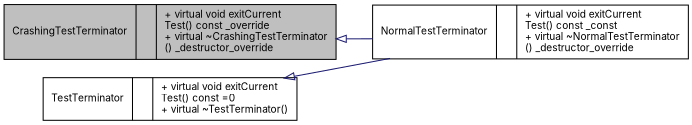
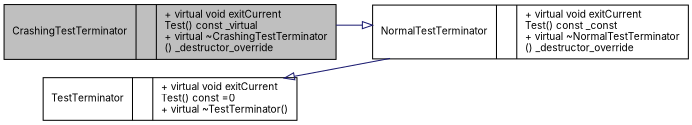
(217, 26) -> (211, 26)
(359, 39) -> (349, 25)
